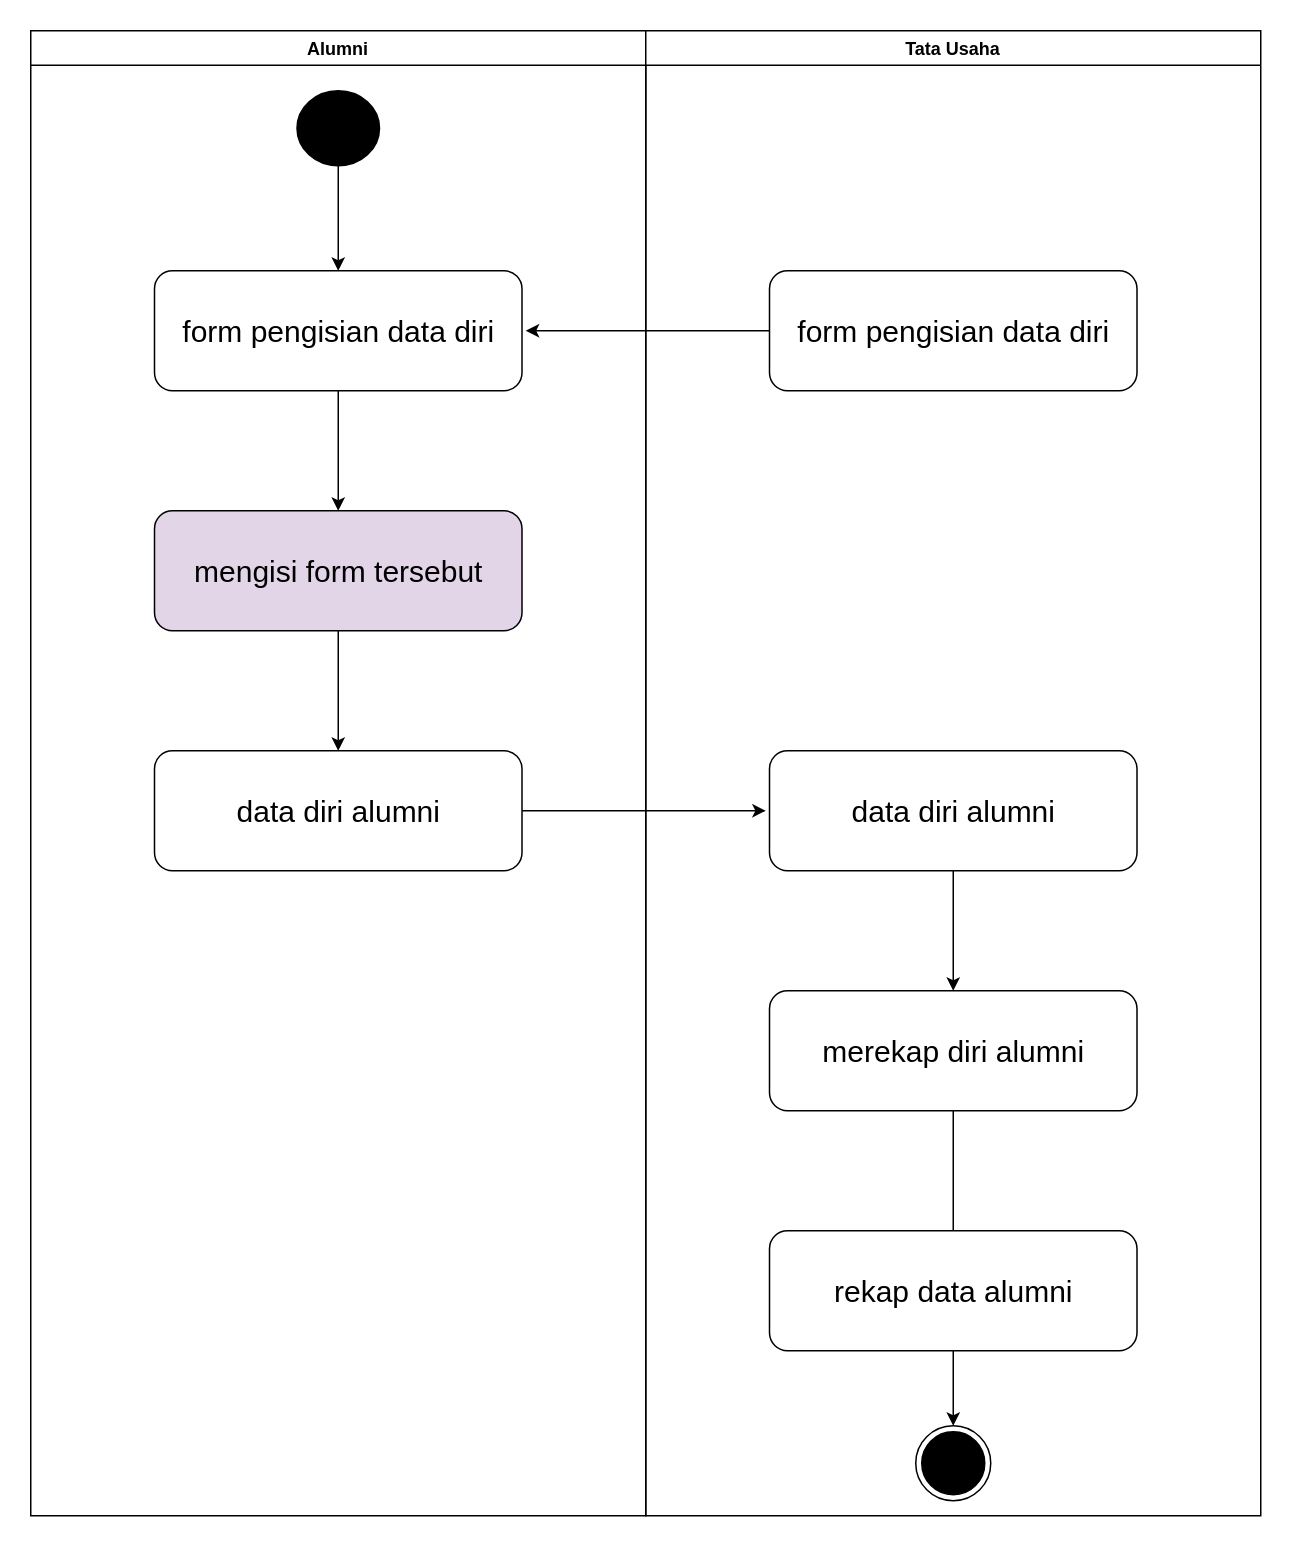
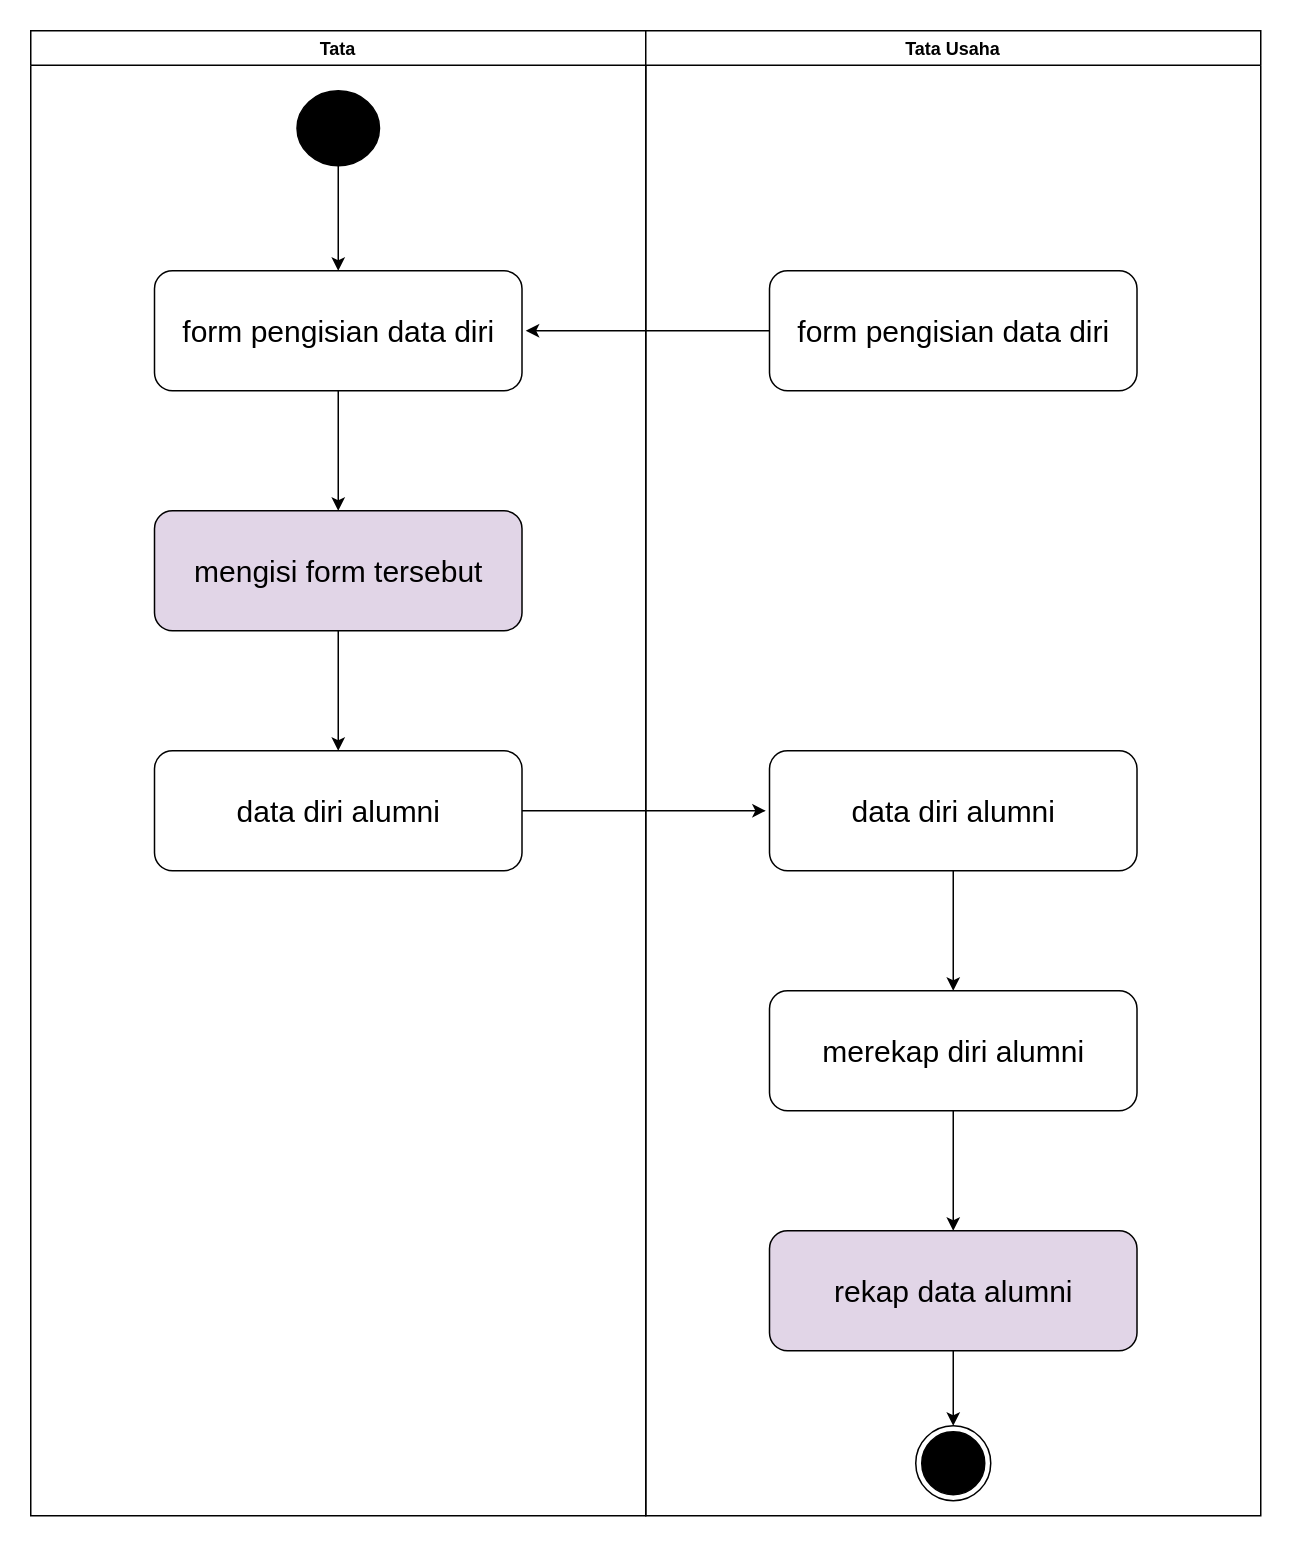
(338, 49) -> (338, 49)
(953, 1223) -> (953, 1219)
(953, 1291) -> (953, 1291)
